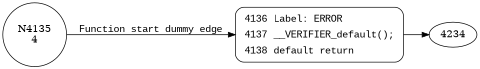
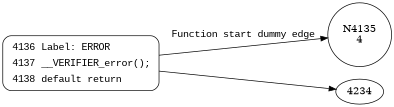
(148, 35) -> (240, 47)
(334, 35) -> (96, 63)
